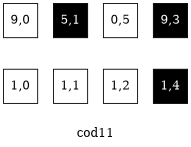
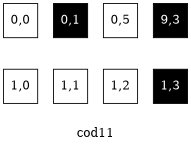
(21, 21) -> (21, 21)
(71, 21) -> (71, 21)
(170, 86) -> (170, 86)
